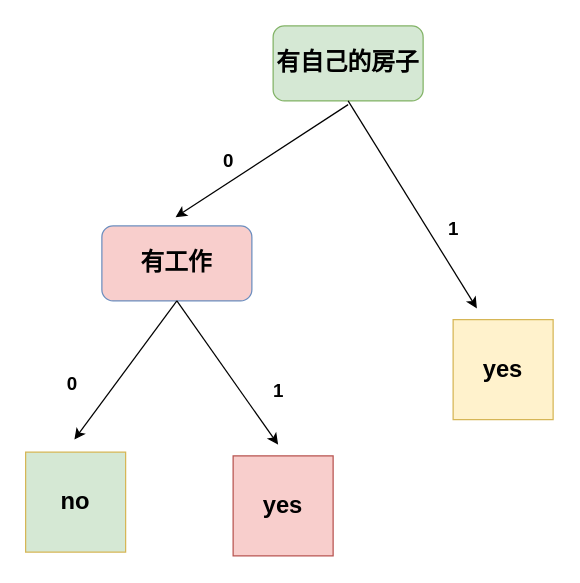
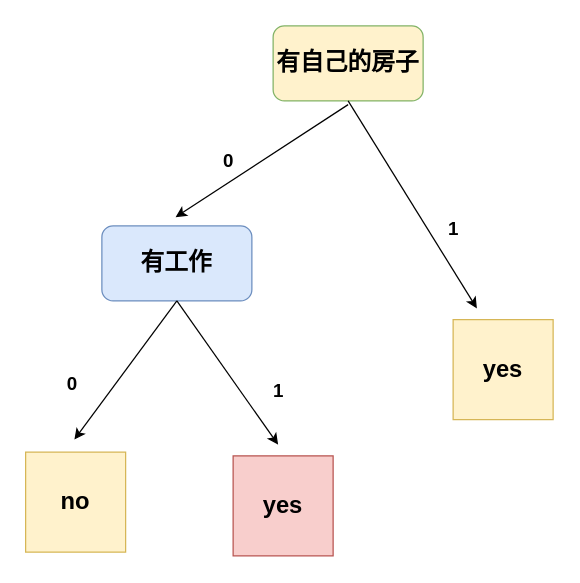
(348, 63) -> (348, 63)
(177, 263) -> (177, 263)
(76, 502) -> (76, 502)
